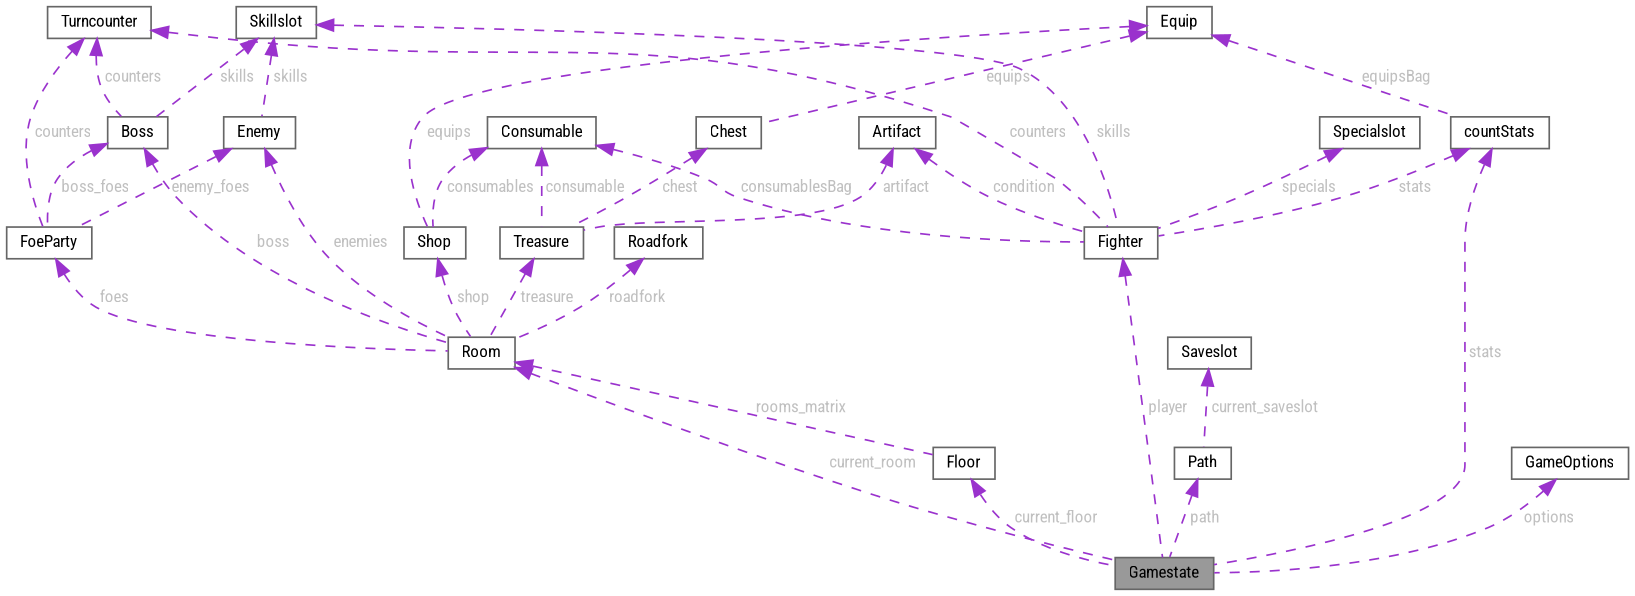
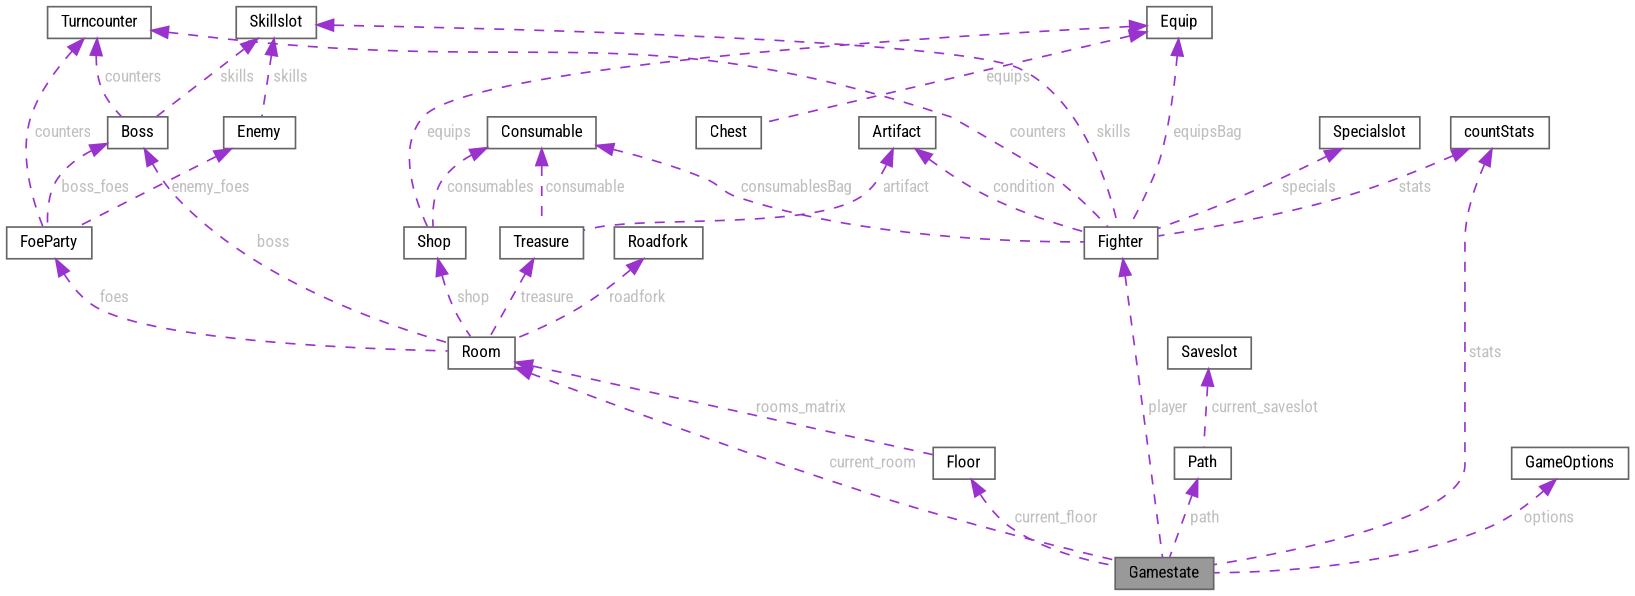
(1343, 79) -> (1164, 144)
(632, 194) -> none
(341, 270) -> none
